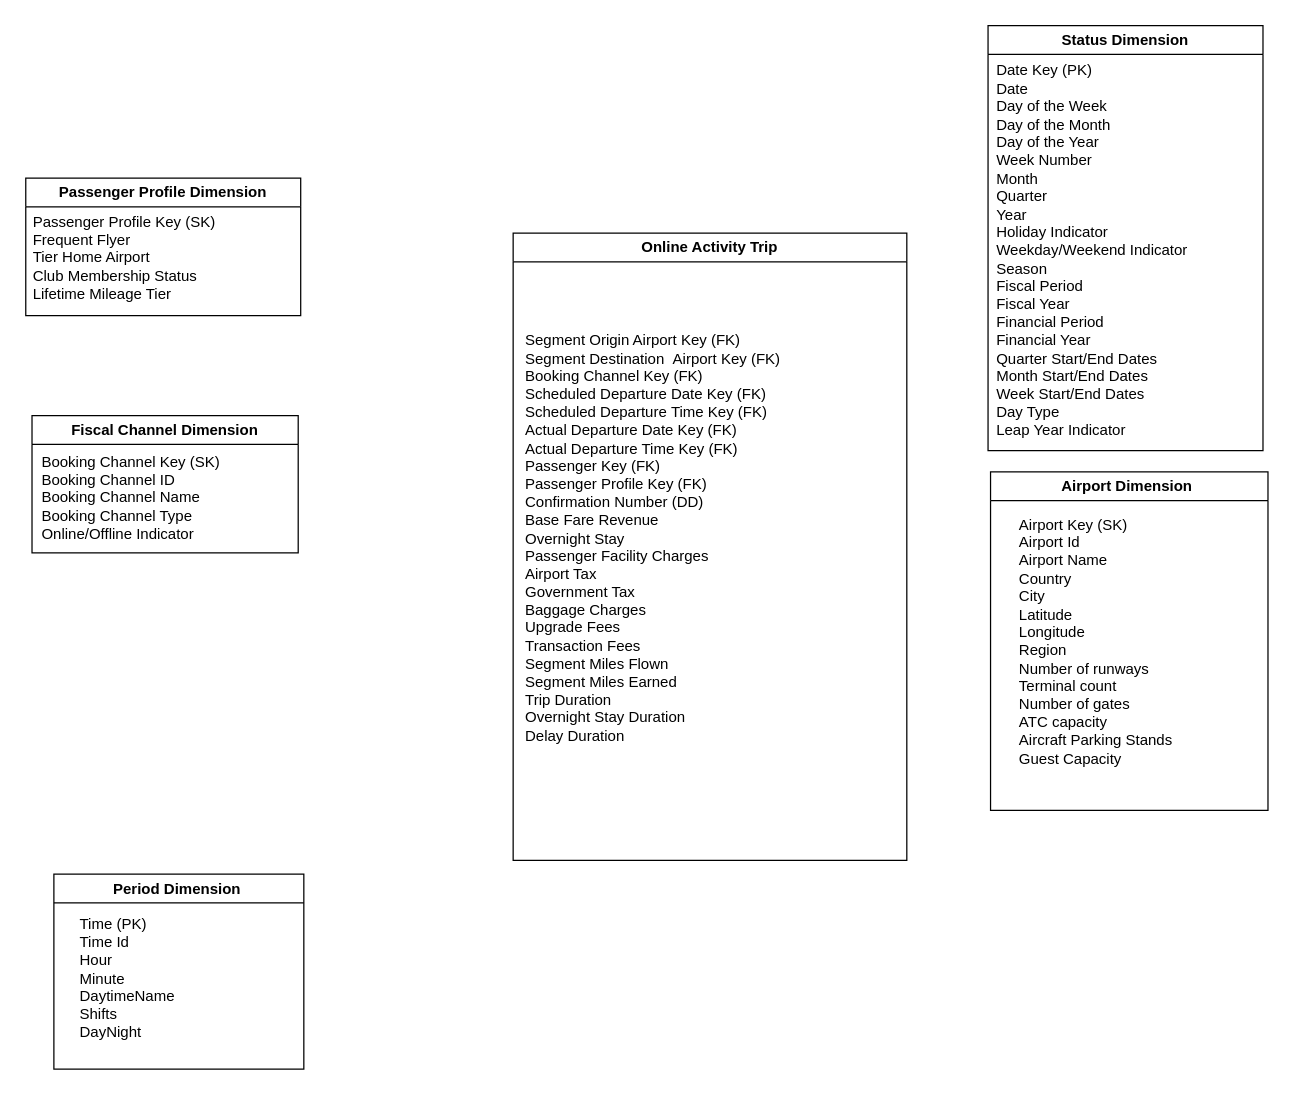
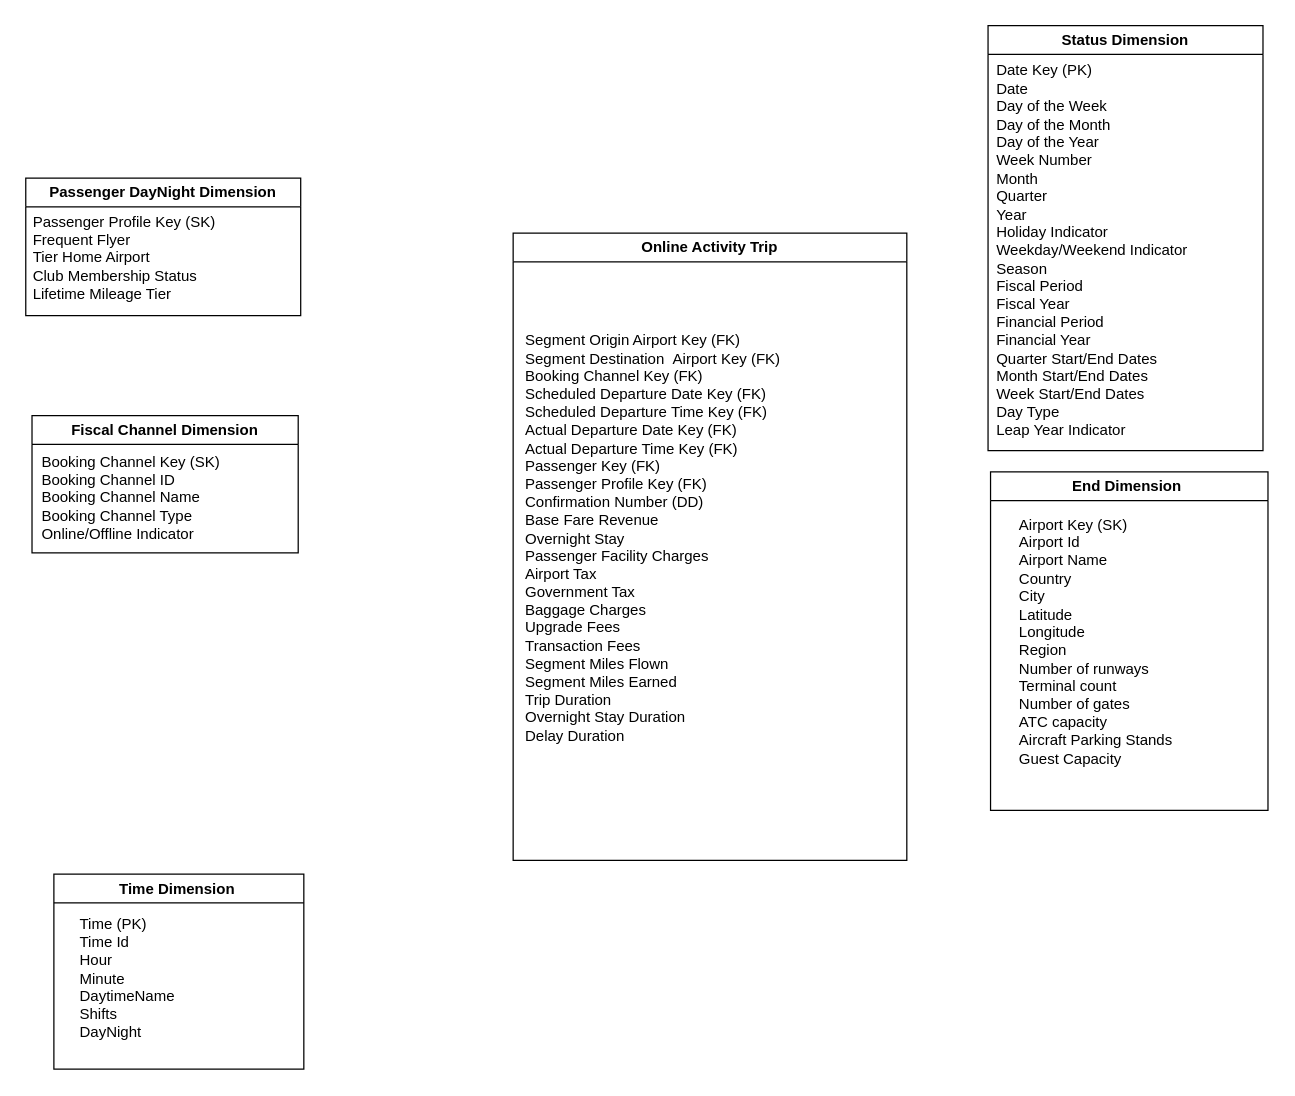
(163, 193) -> (163, 193)
(1129, 487) -> (1129, 487)
(179, 889) -> (179, 889)
